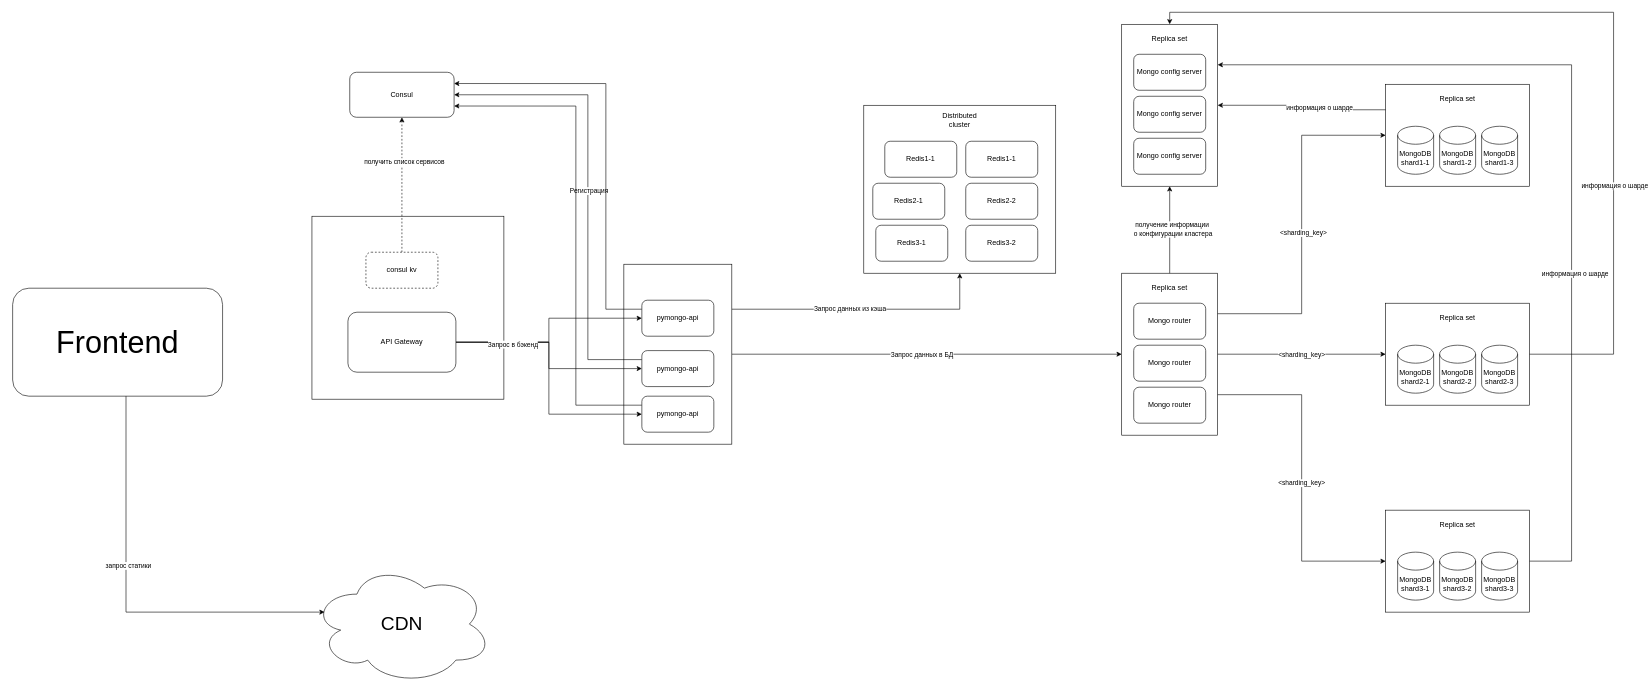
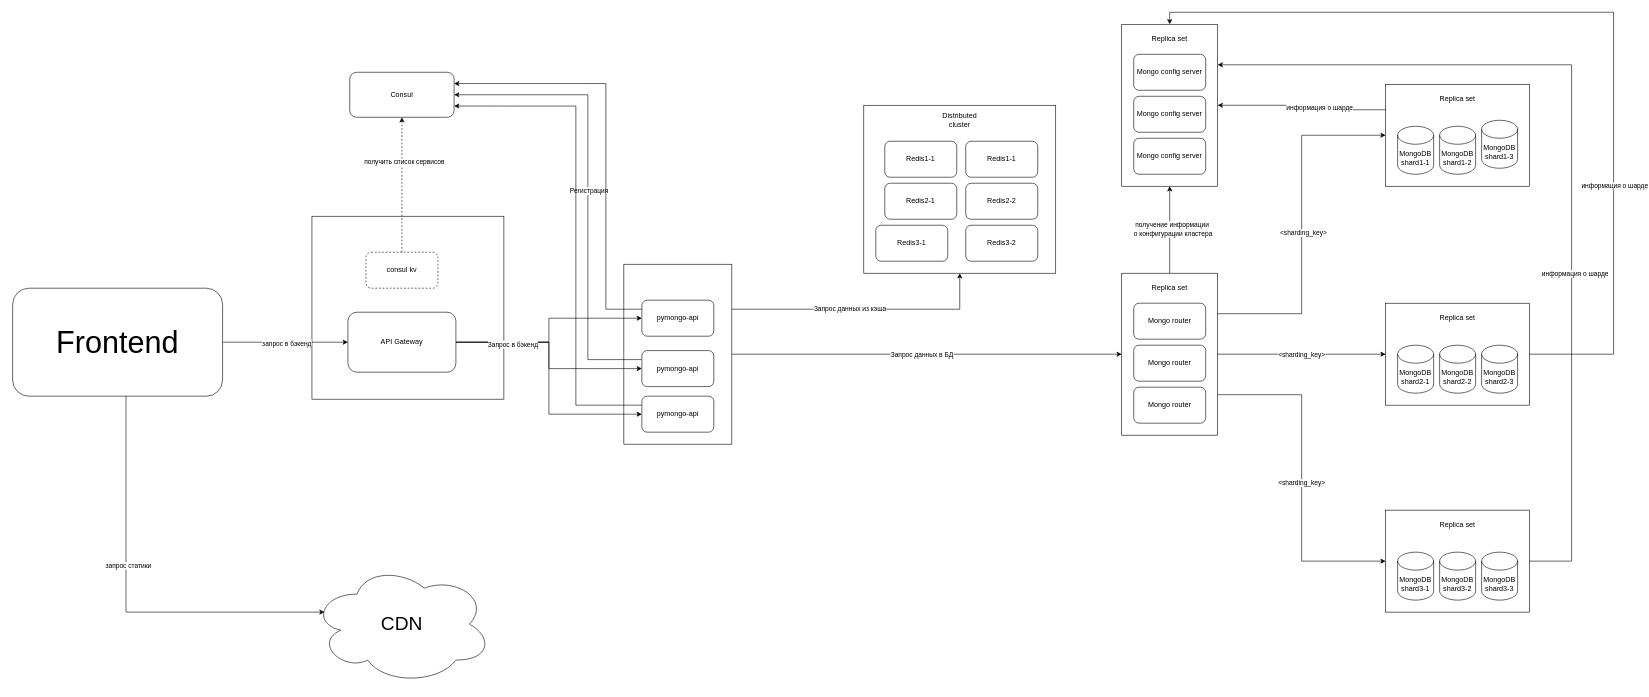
(1500, 150) -> (1500, 144)
(909, 201) -> (921, 201)
none -> (287, 342)
